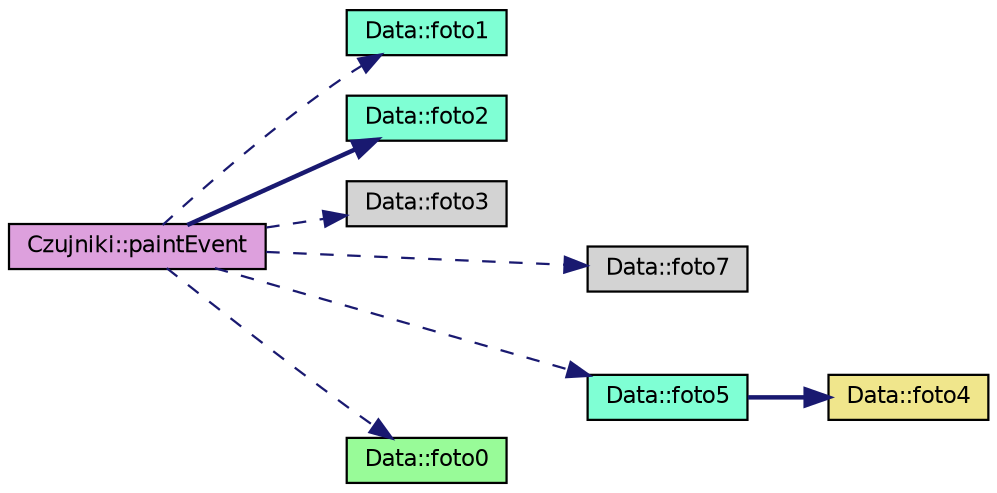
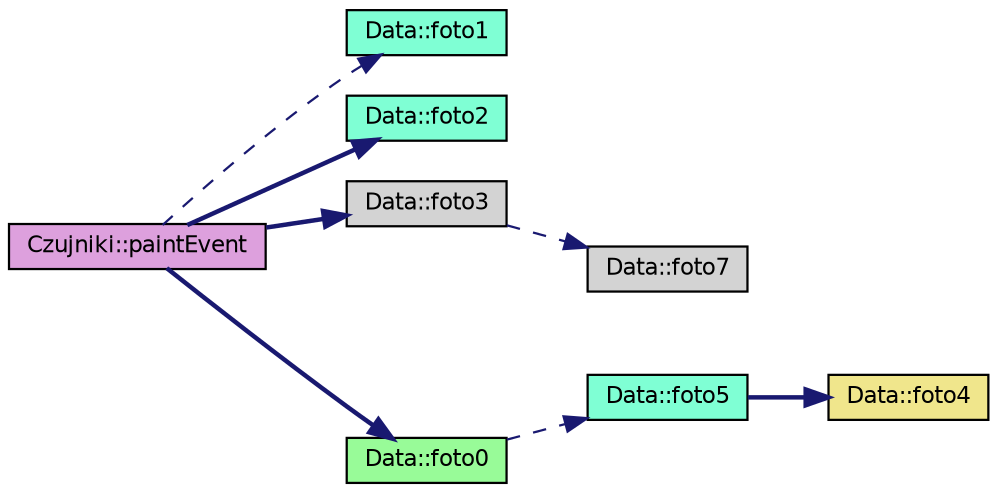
(295, 223) -> (295, 223)
(415, 258) -> (536, 233)
(391, 319) -> (536, 432)
(269, 348) -> (269, 348)
